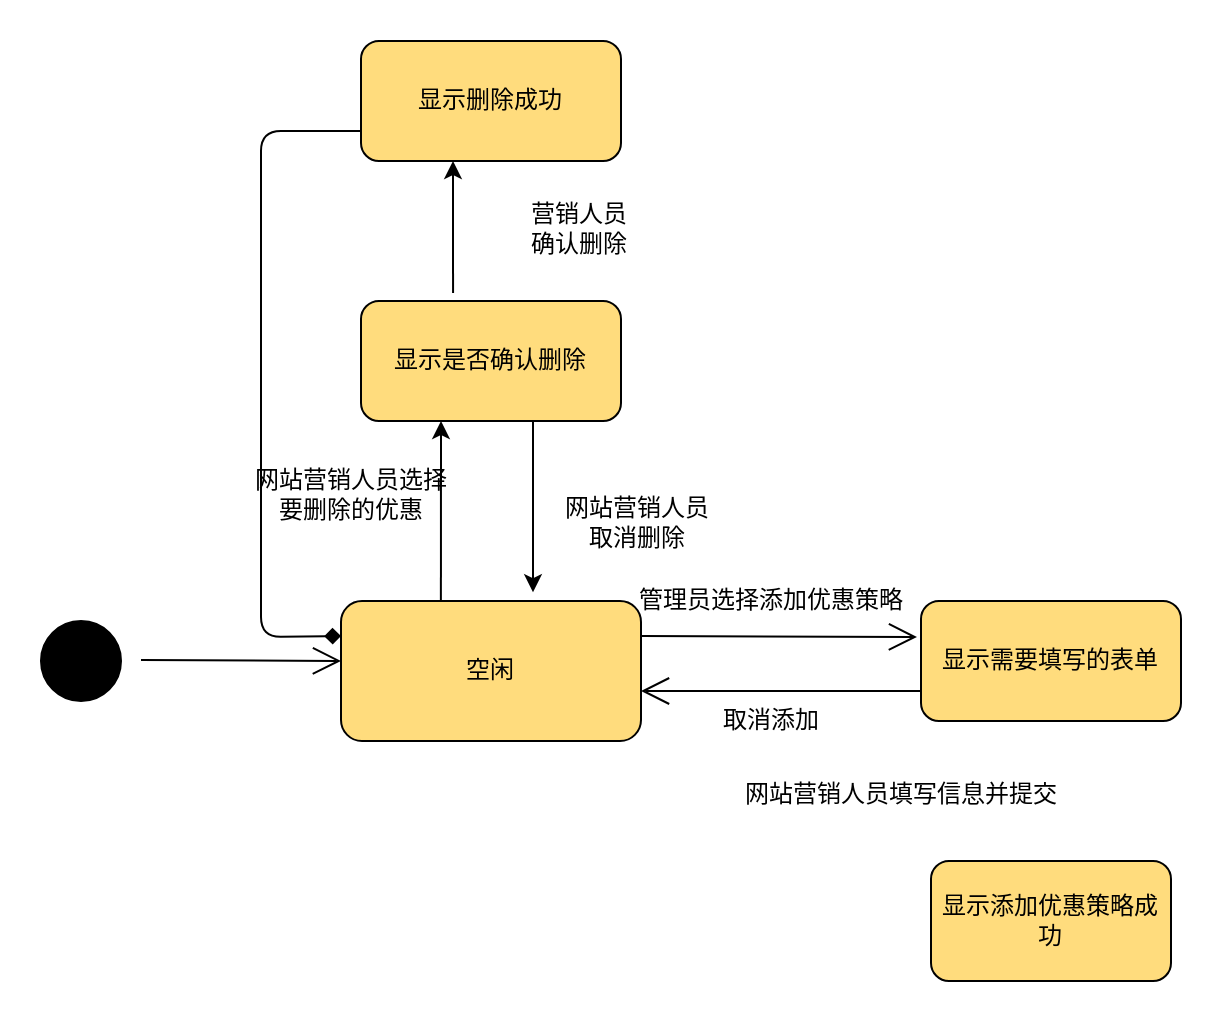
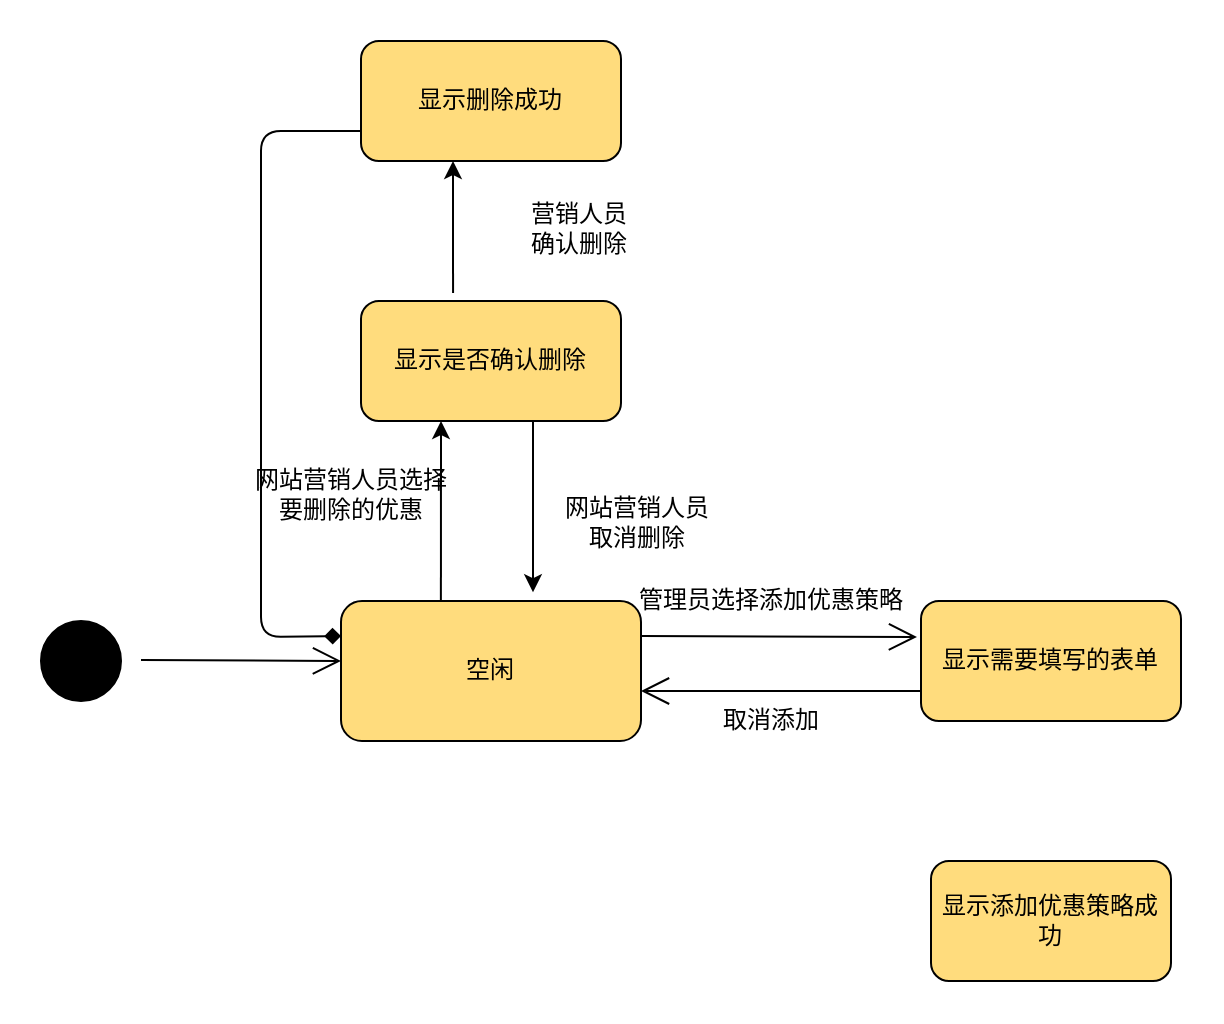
(901, 795) -> none
